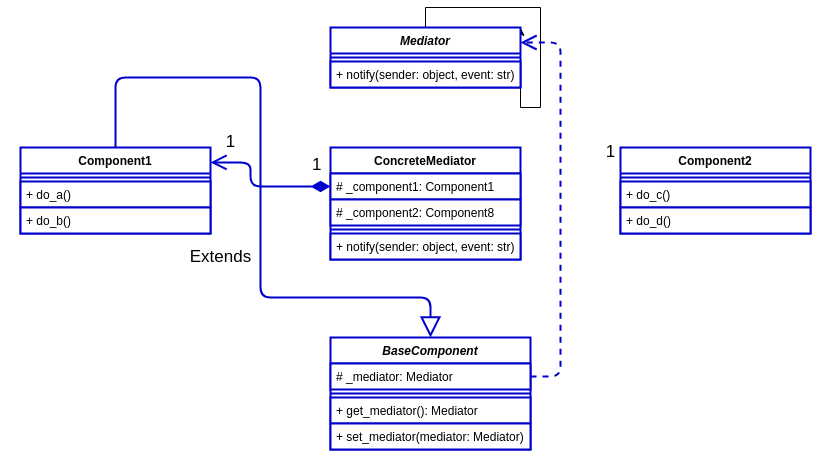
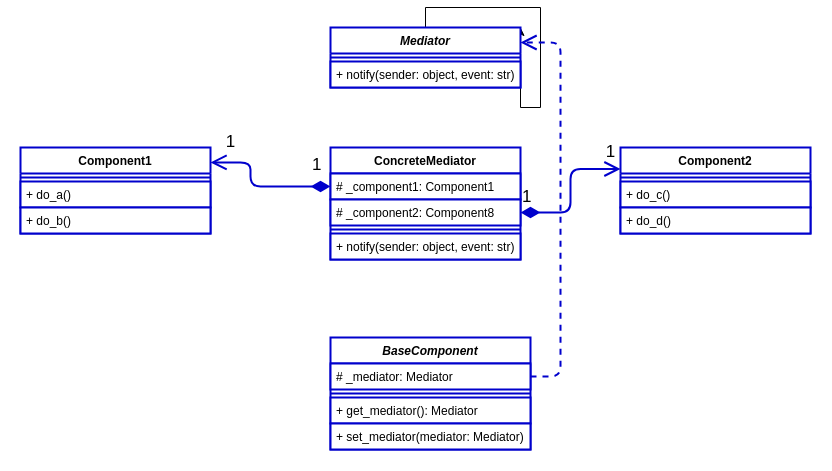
(261, 175) -> none
none -> (571, 184)
